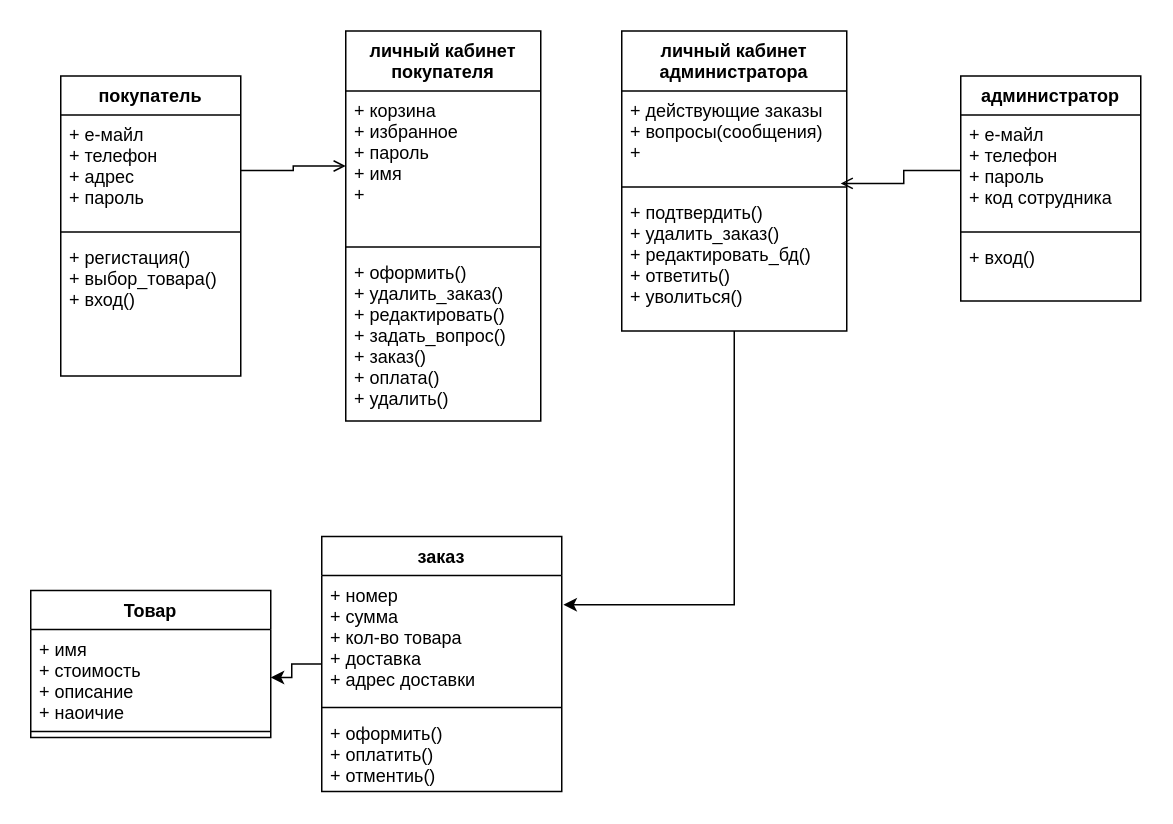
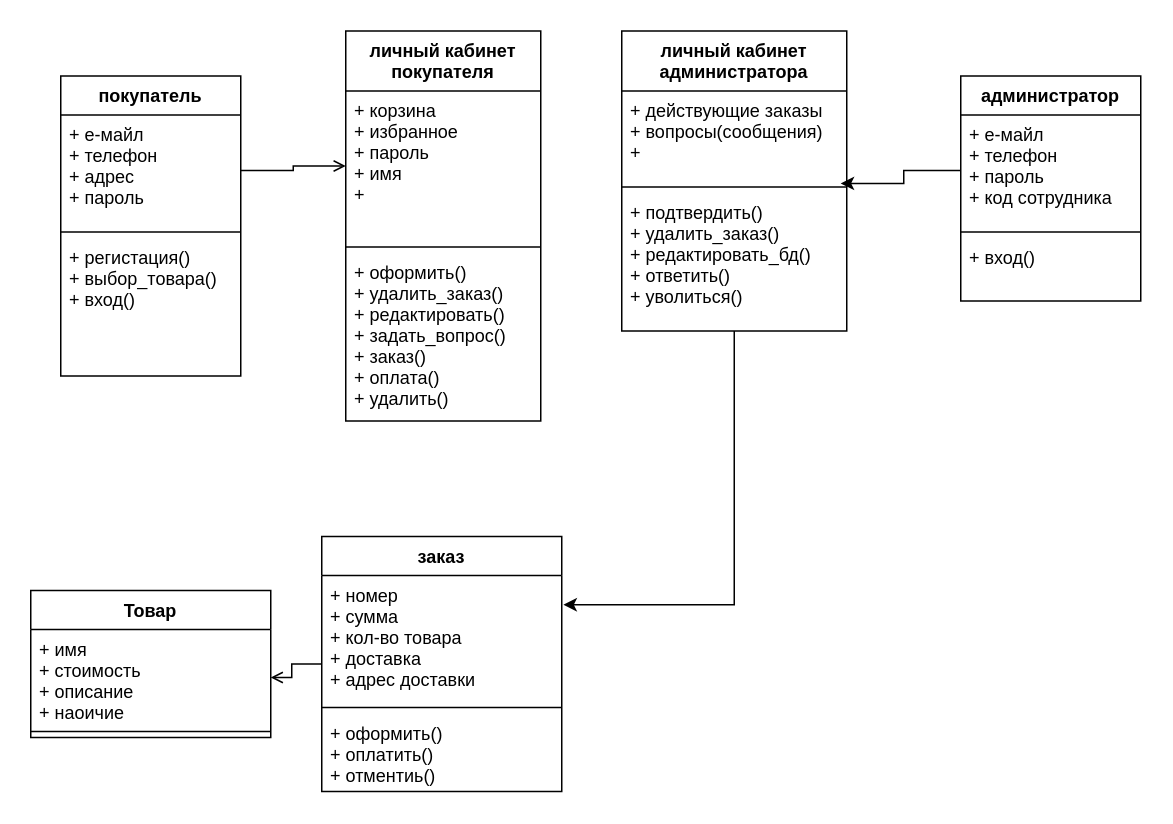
(851, 183) -> (852, 183)
(282, 677) -> (279, 677)
